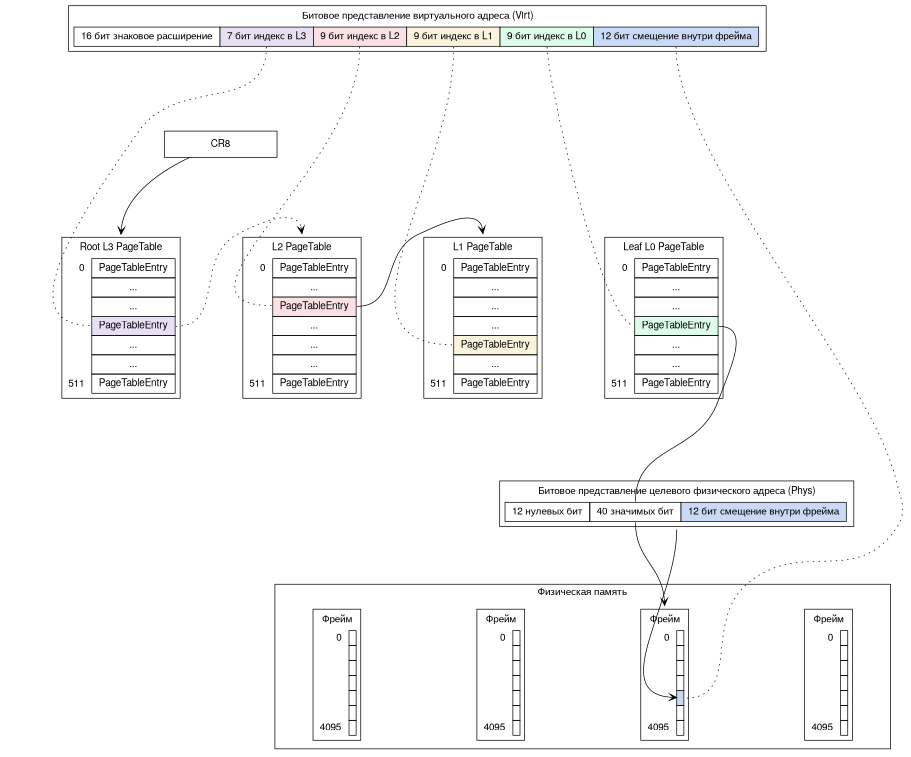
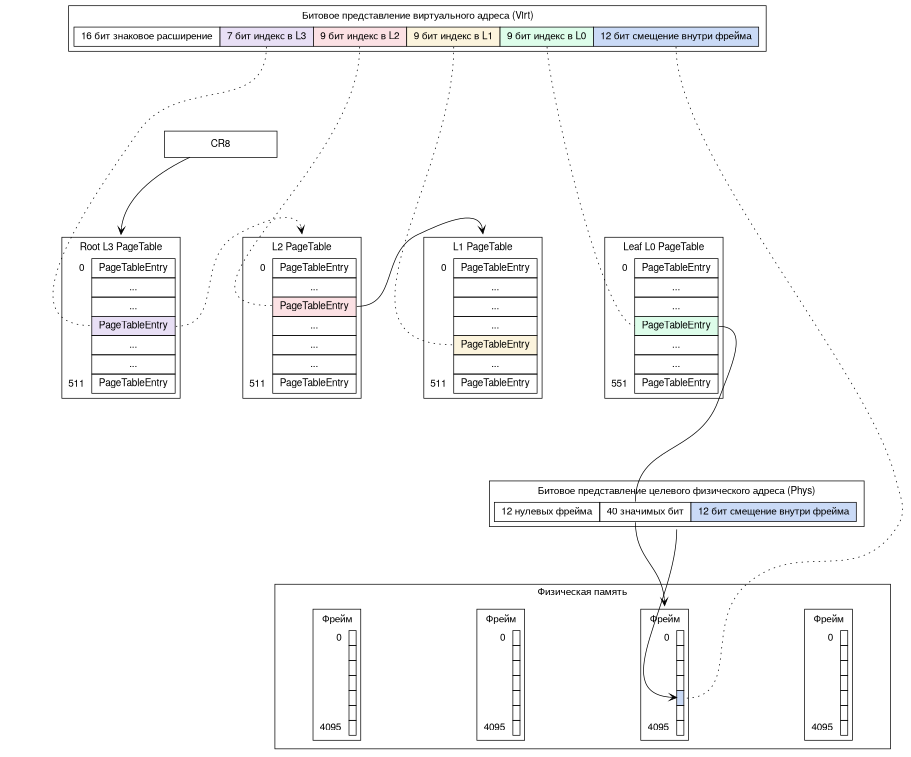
(619, 384) -> (619, 384)
(547, 512) -> (547, 512)
